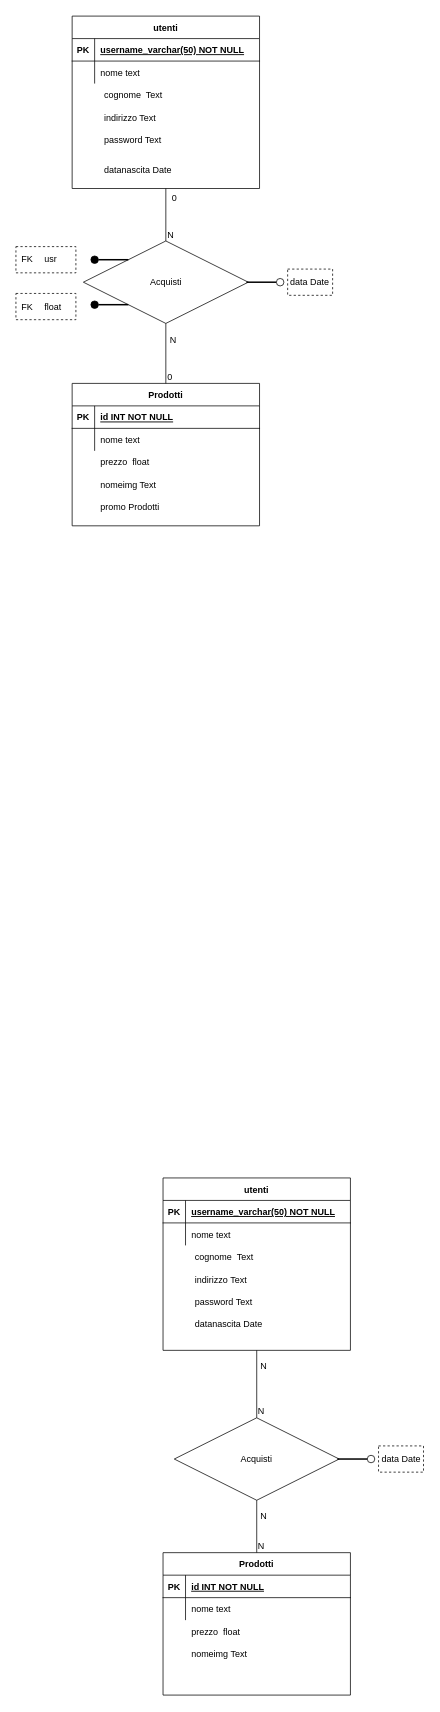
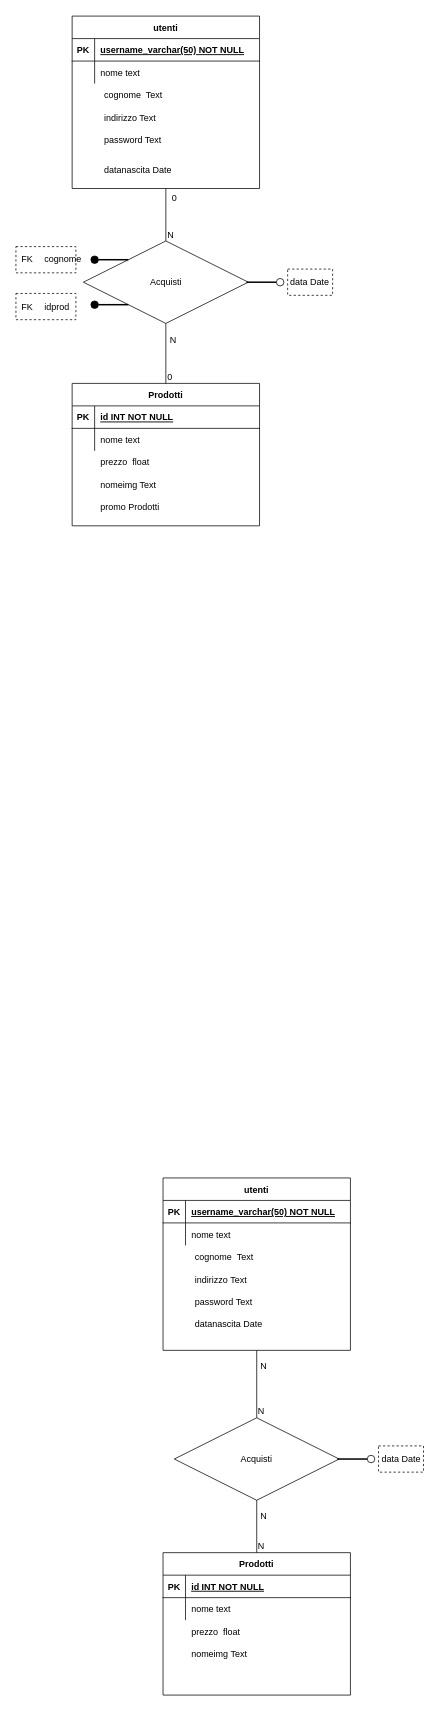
(52, 259) -> (62, 259)
(56, 306) -> (59, 306)
